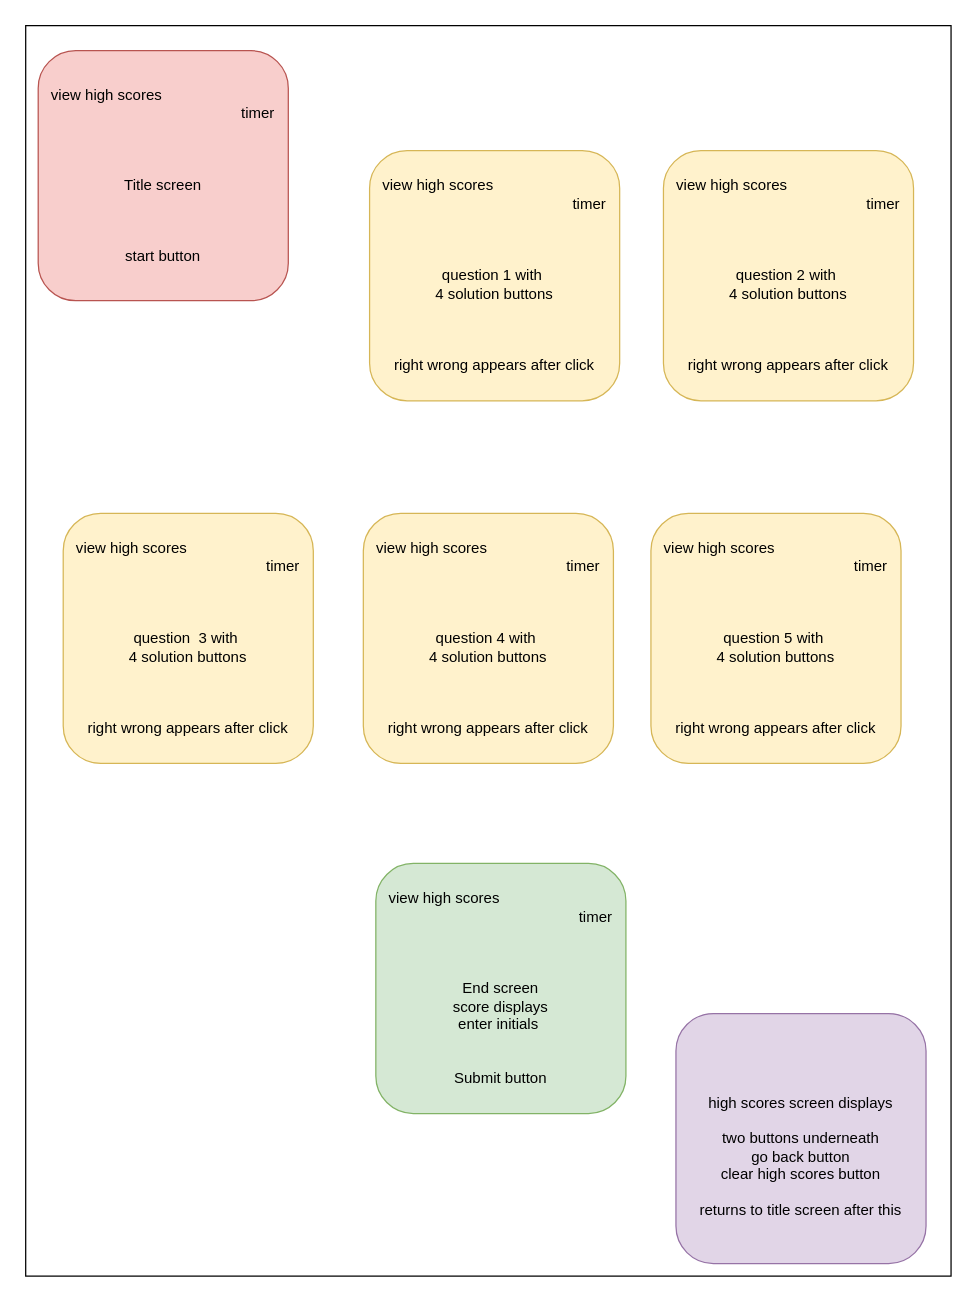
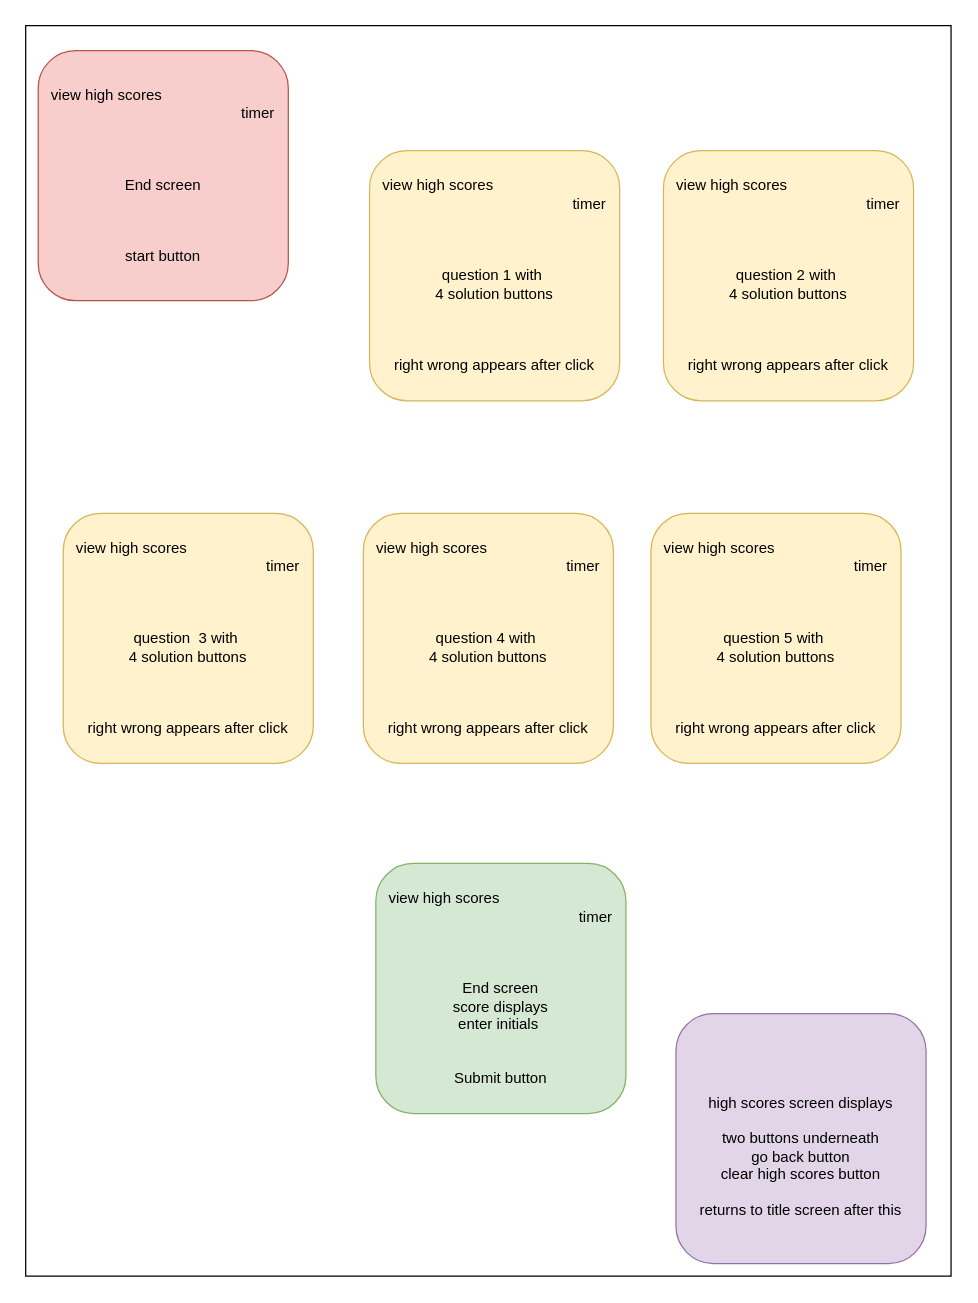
(163, 176) -> (163, 176)
